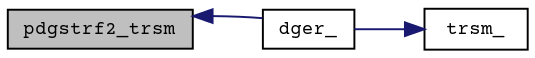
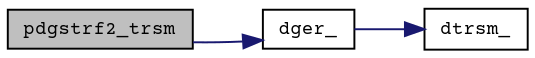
(238, 17) -> (218, 42)
(476, 29) -> (476, 29)
